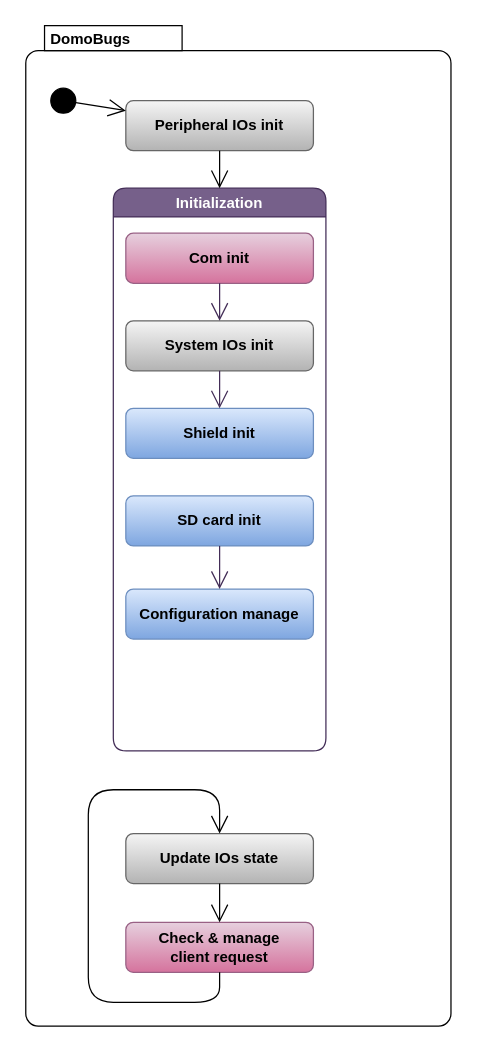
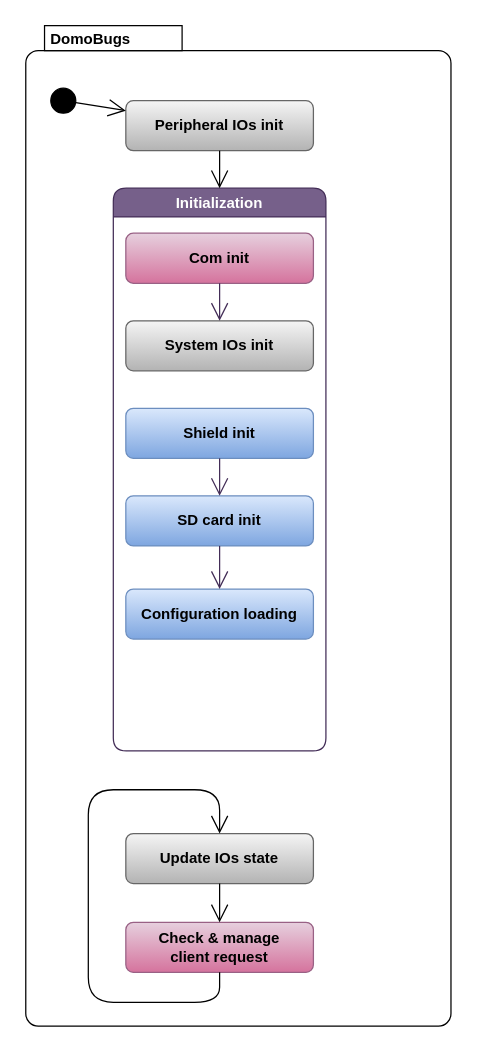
(219, 388) -> none
none -> (219, 475)
(219, 614) -> (219, 614)
